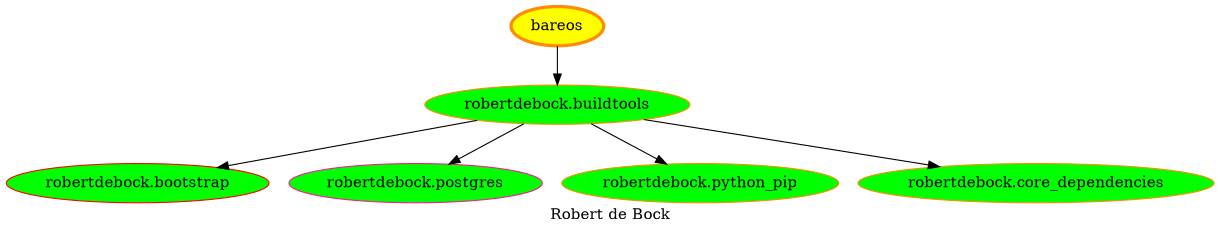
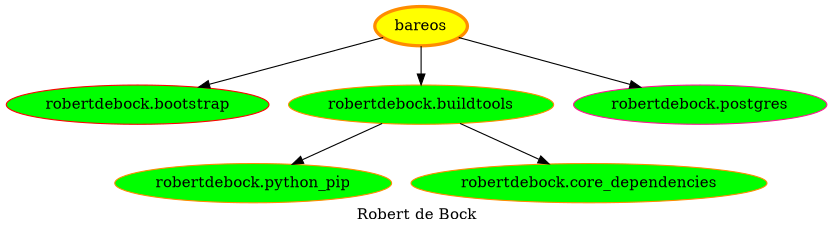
(491, 141) -> (544, 61)
(353, 143) -> (296, 61)
